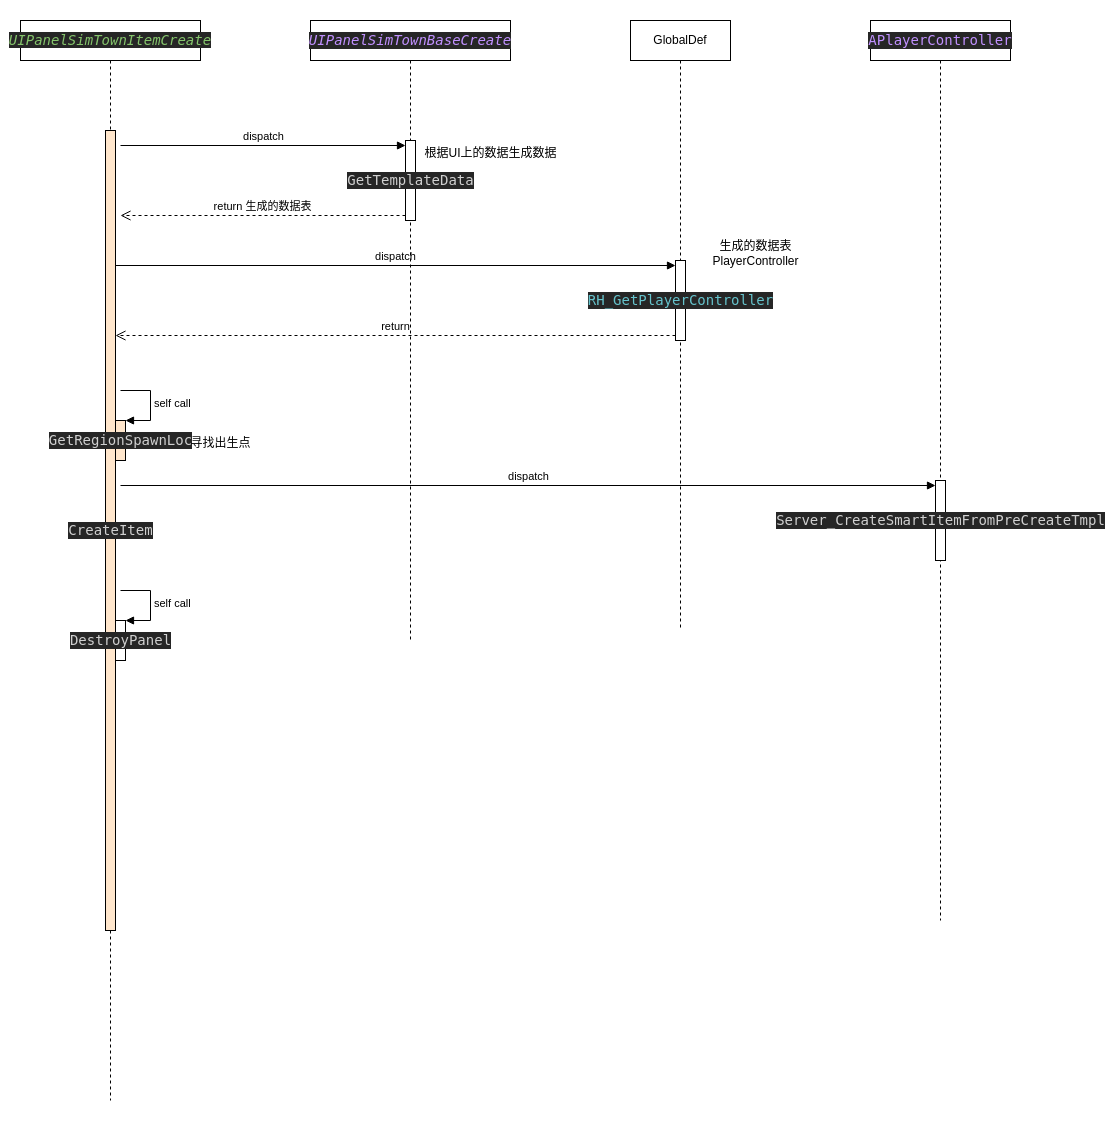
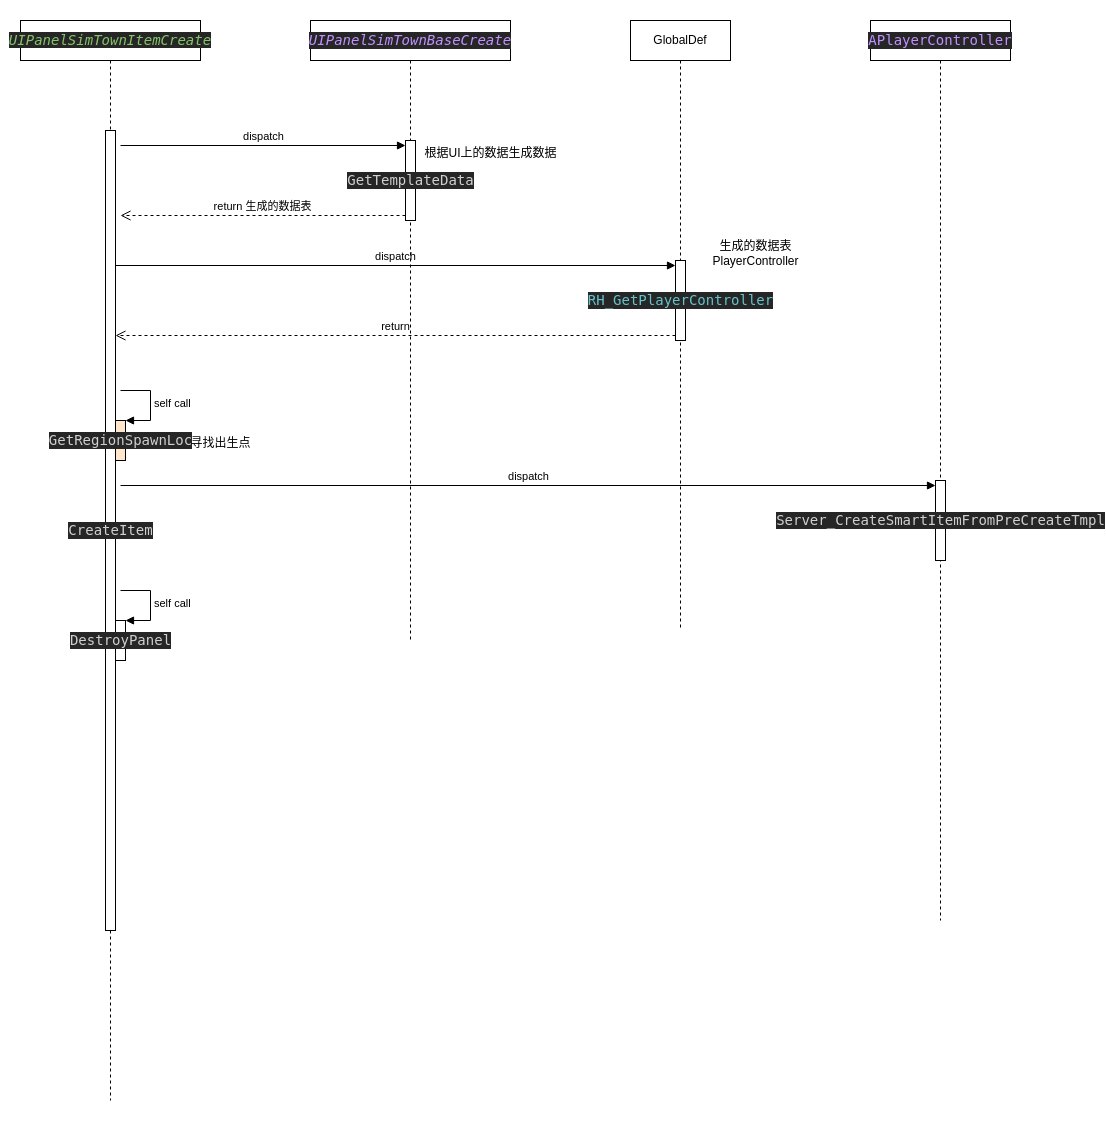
(111, 531) -> (111, 531)
